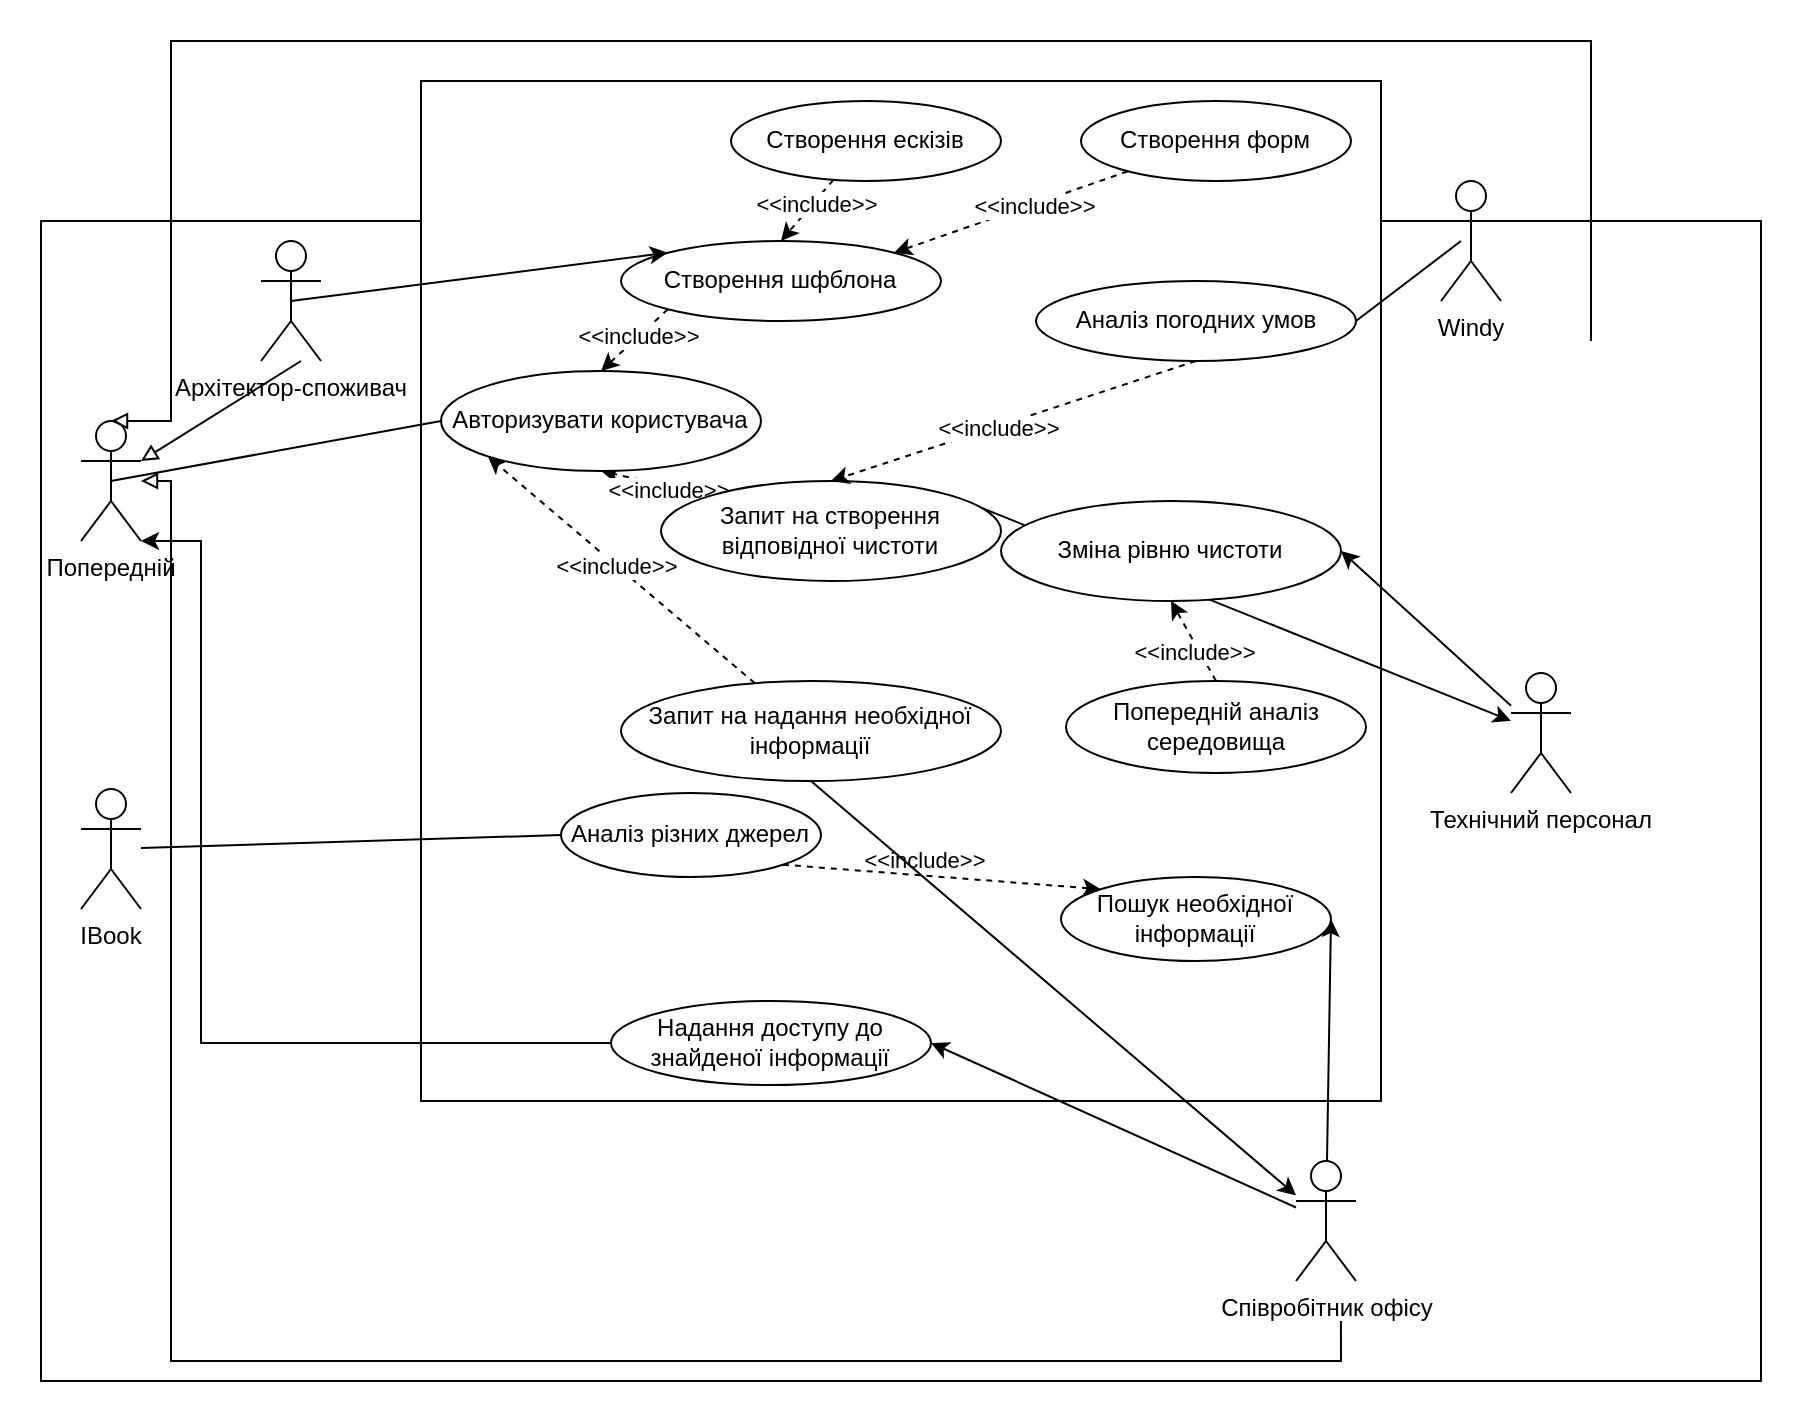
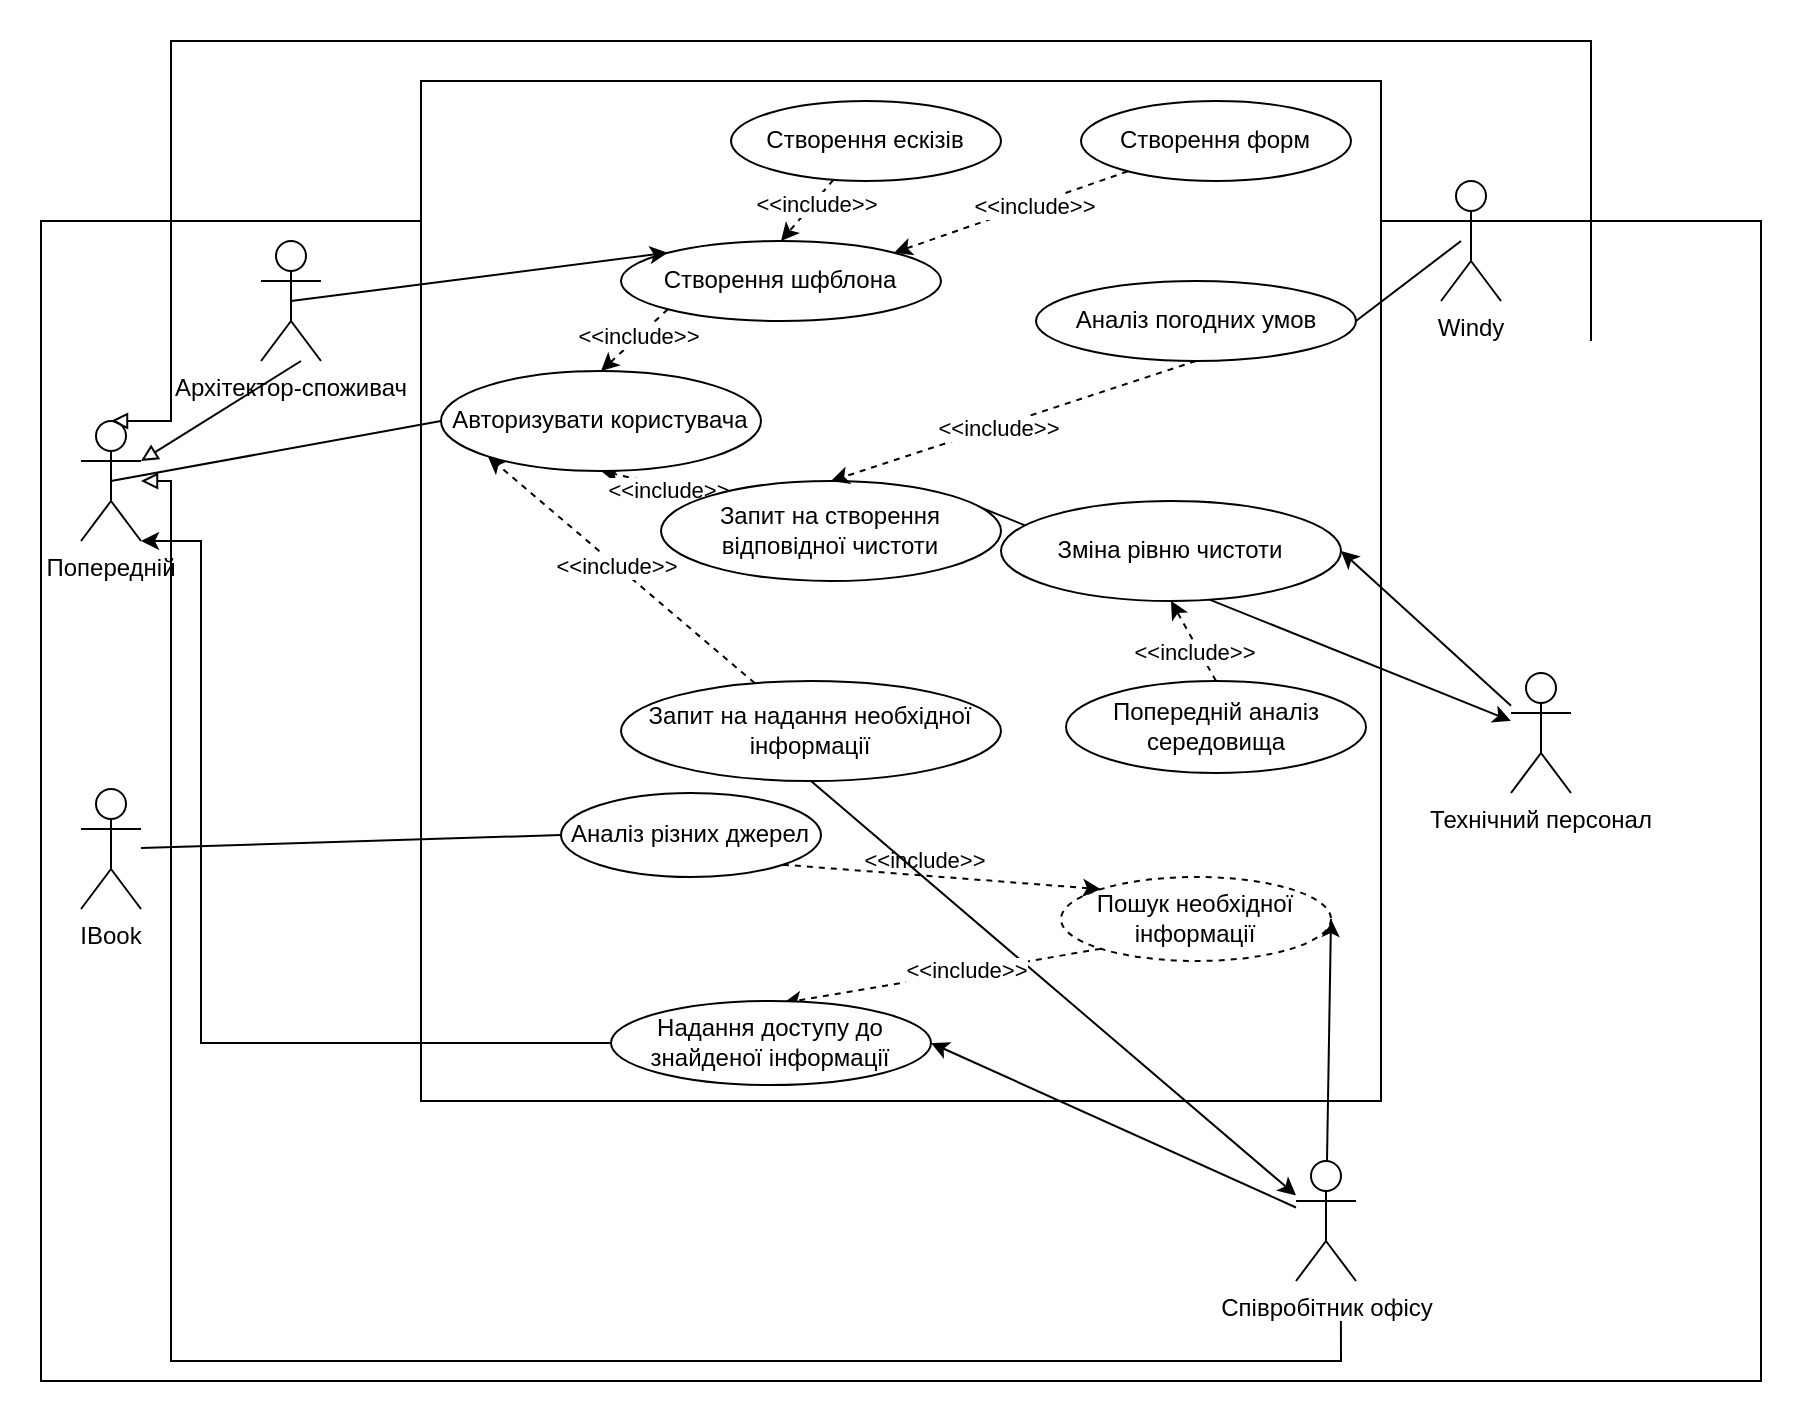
(1196, 919) -> (1196, 919)
none -> (1017, 963)
